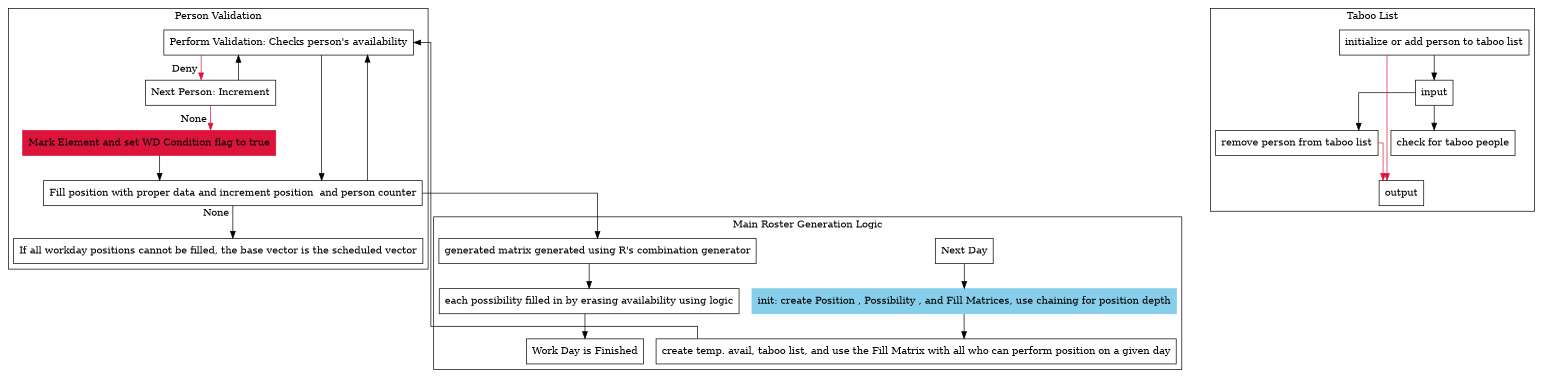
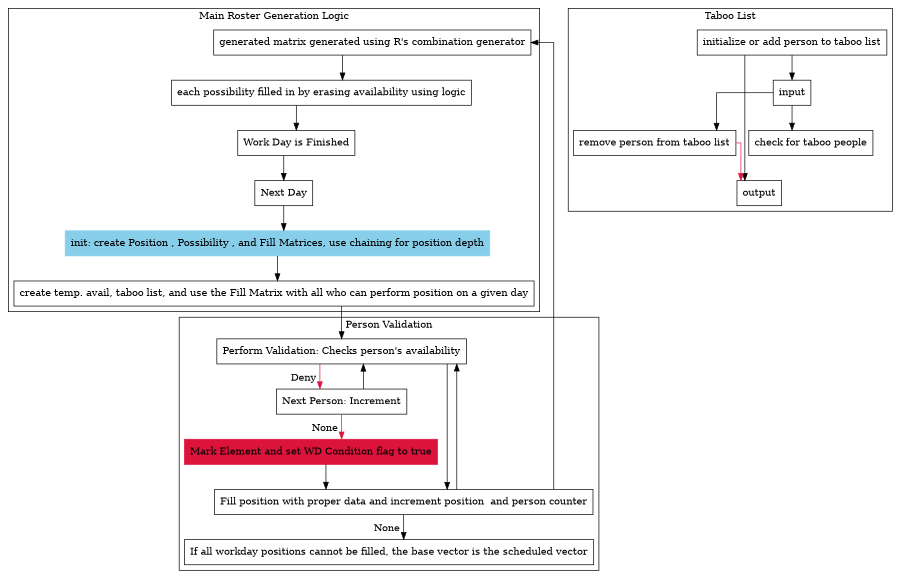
(1387, 114) -> (745, 114)
none -> (284, 164)
